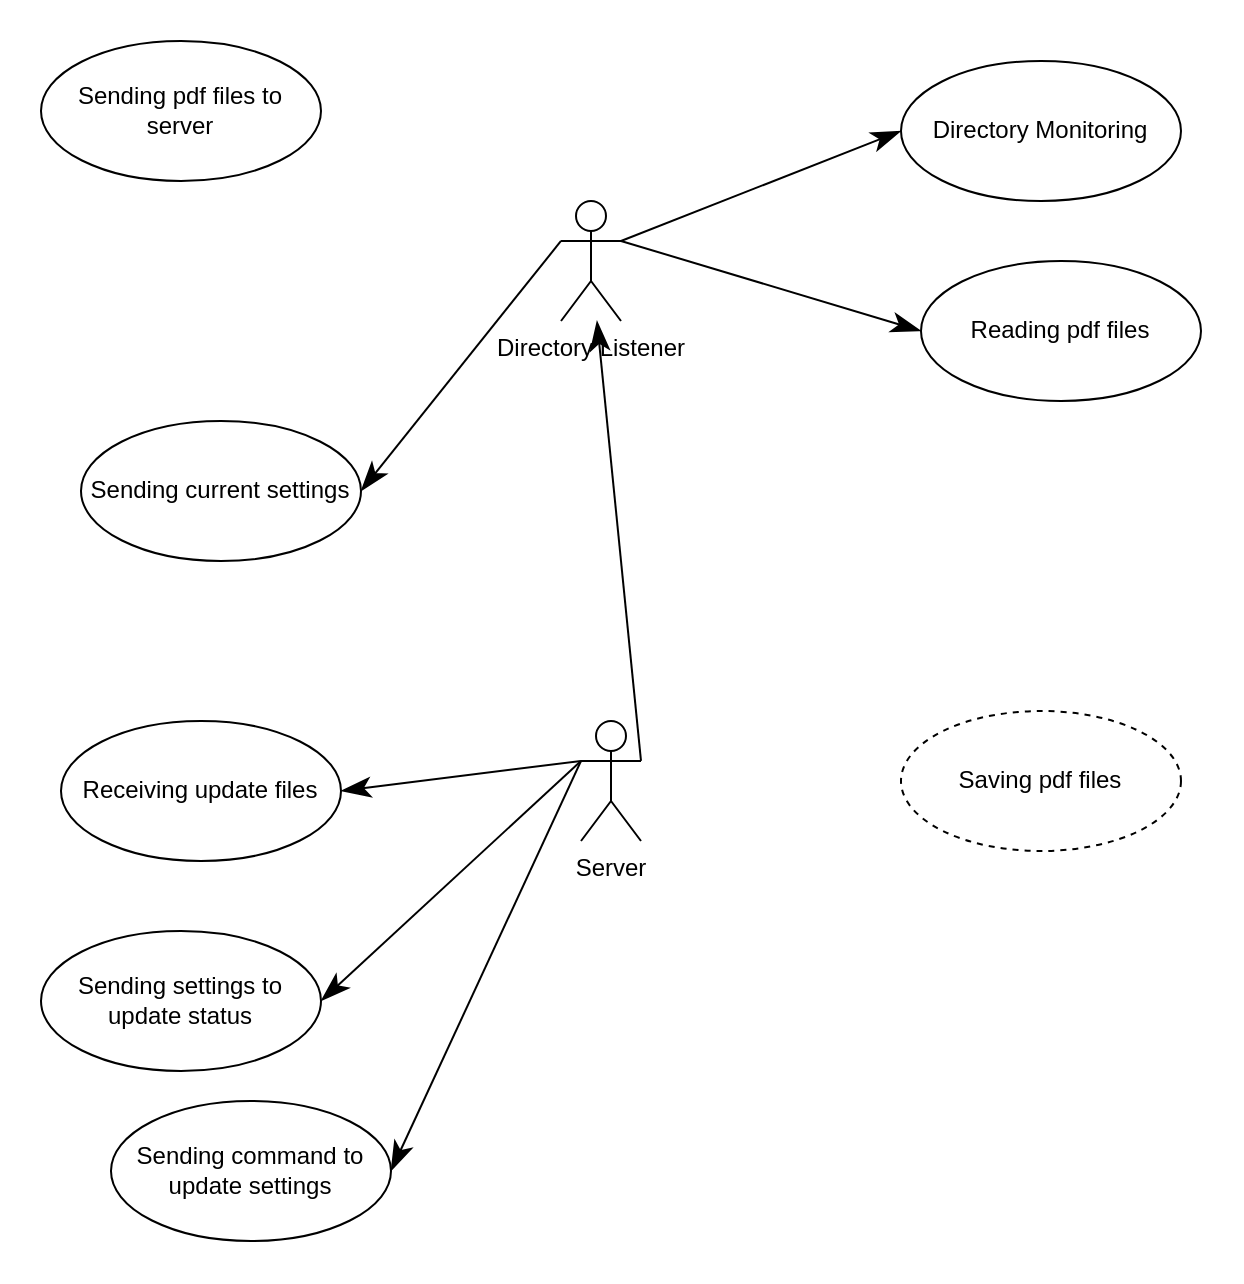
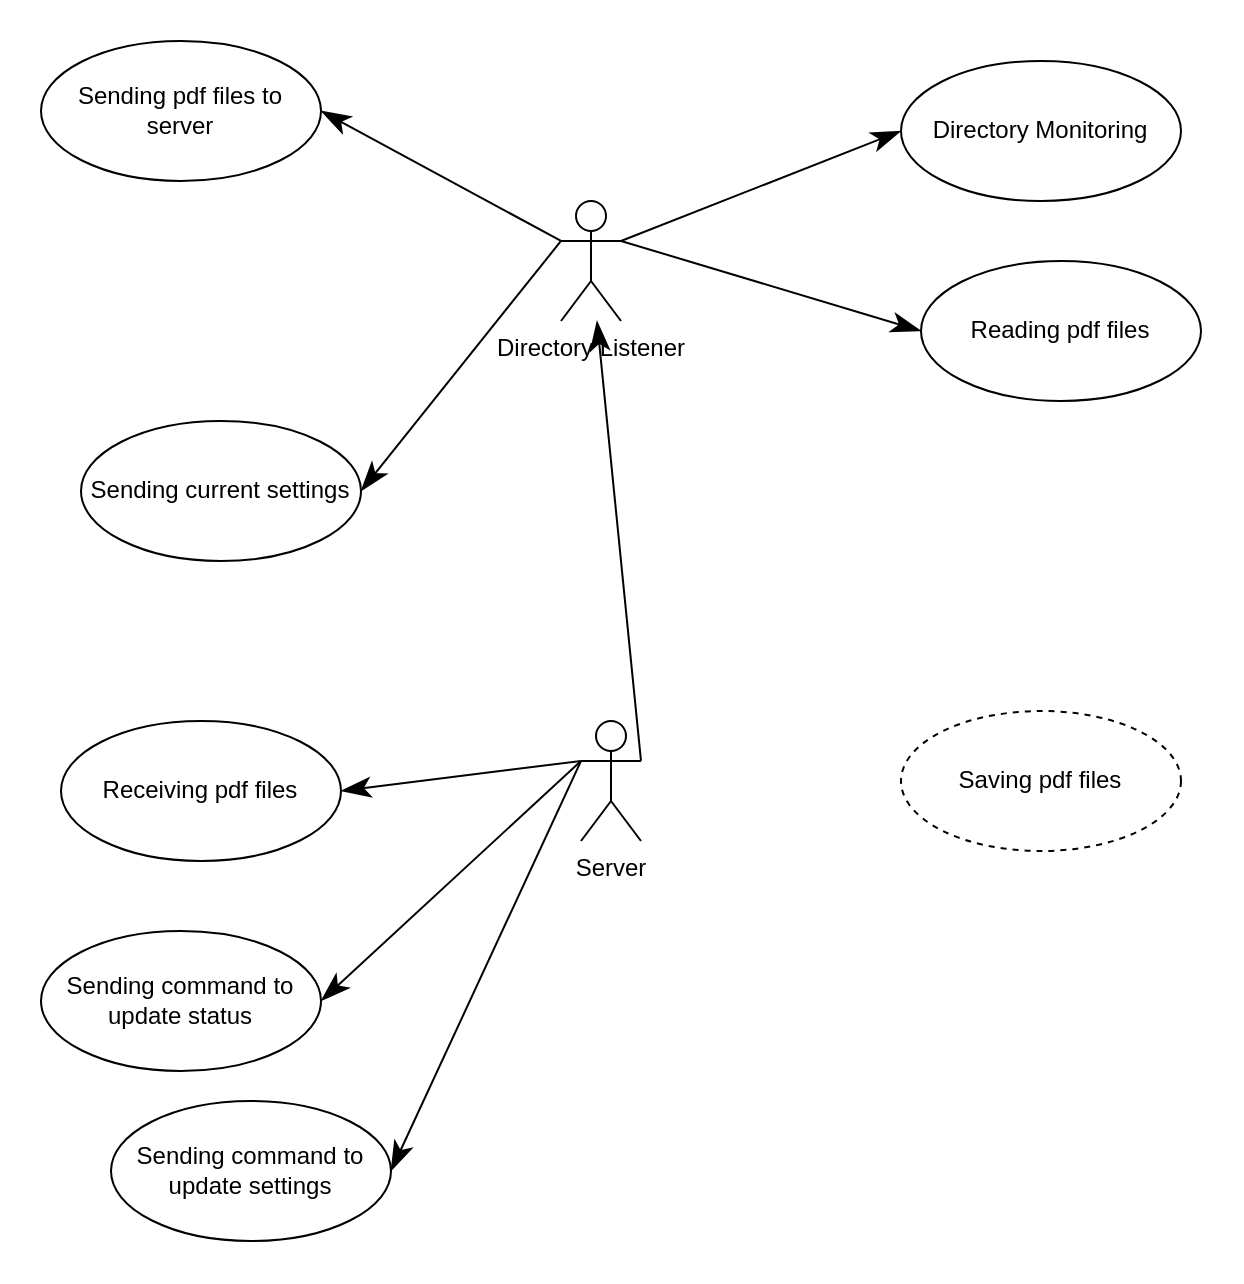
none -> (449, 180)
(201, 791) -> (201, 791)
(181, 1001) -> (181, 1001)
